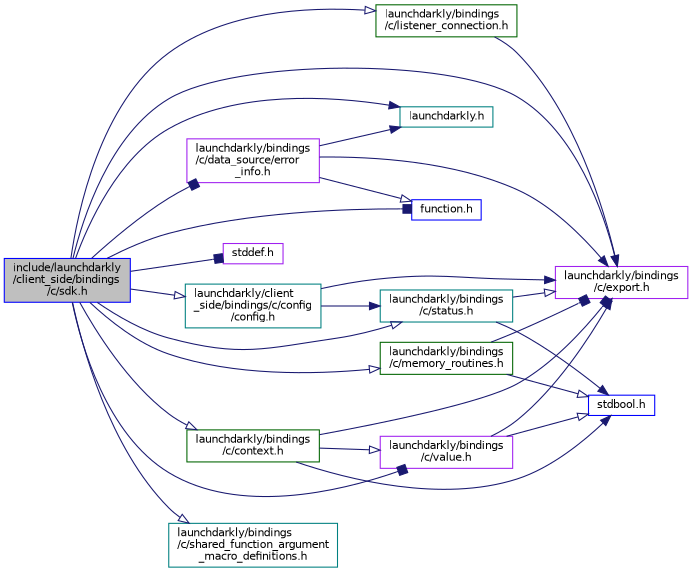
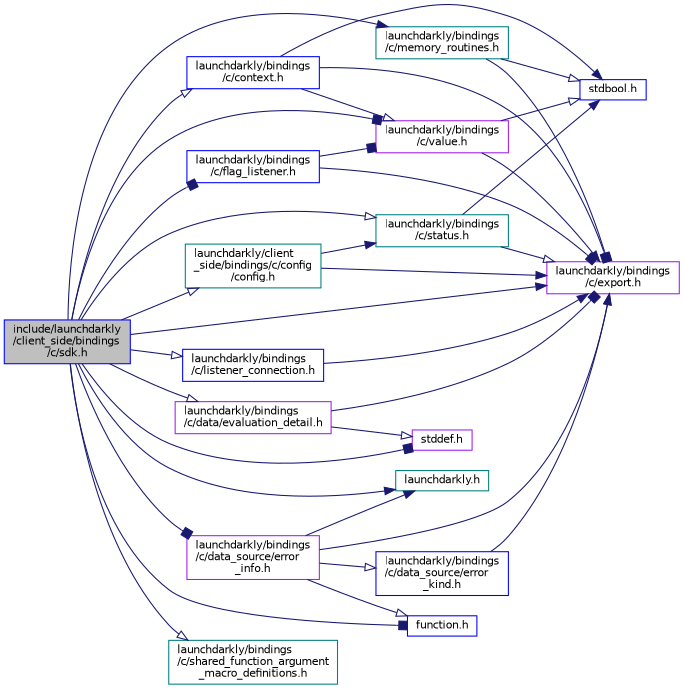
(446, 21) -> (253, 365)
none -> (253, 167)
(446, 358) -> (442, 43)
(221, 367) -> (138, 75)
none -> (253, 418)
(253, 446) -> (253, 73)
none -> (442, 574)
